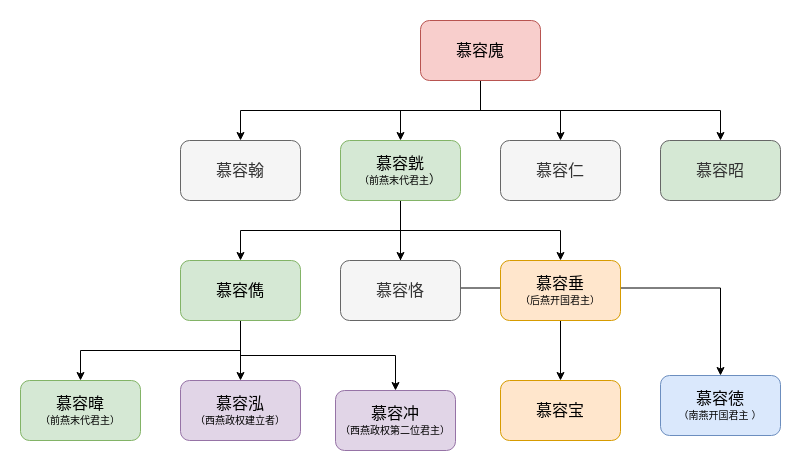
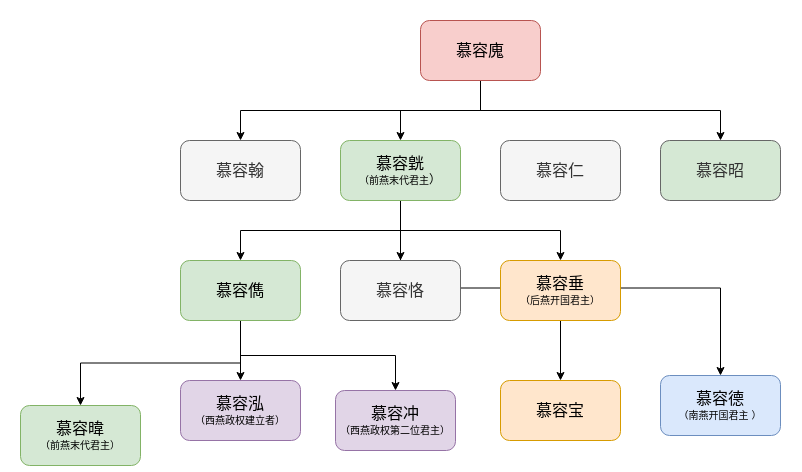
(561, 123) -> none
(81, 411) -> (81, 436)
